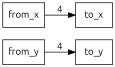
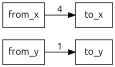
(60, 47) -> (60, 47)
